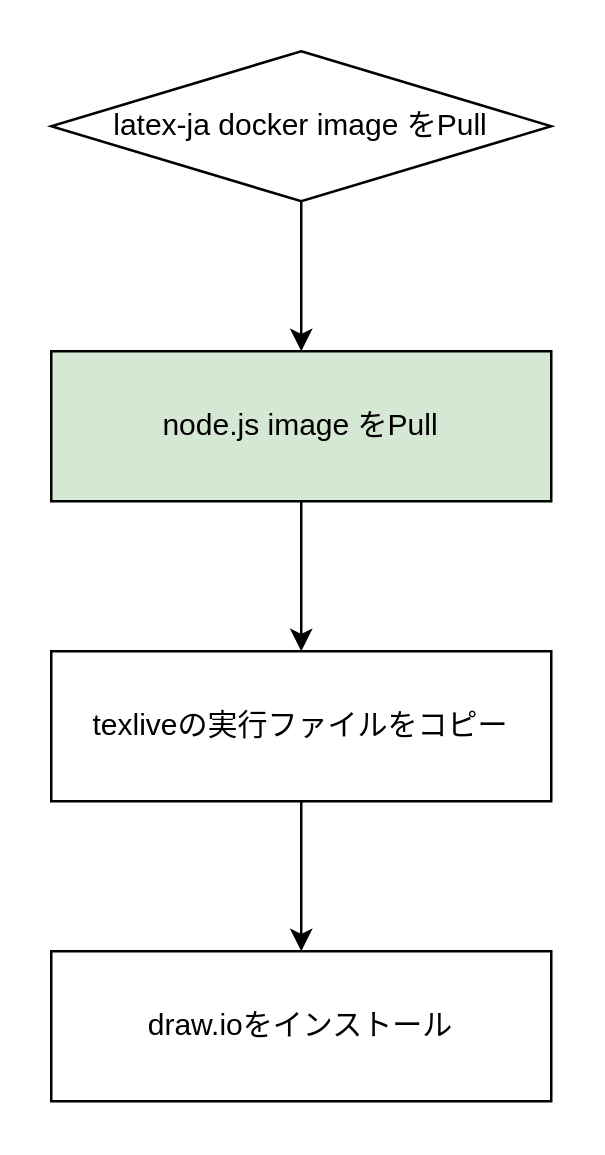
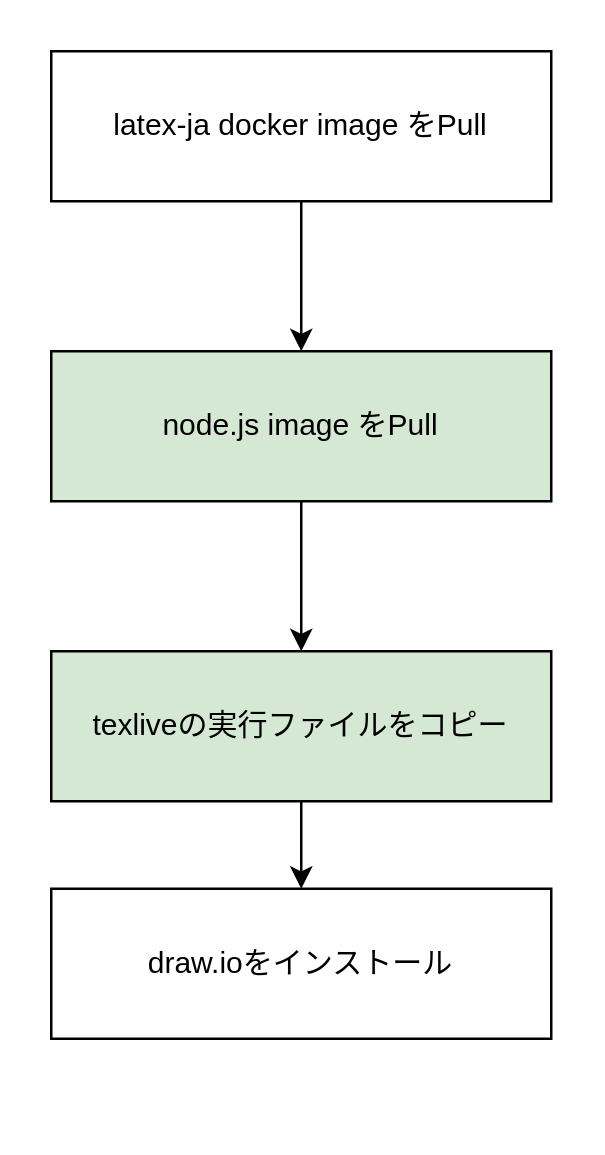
(301, 126) -> (301, 126)
(301, 726) -> (301, 726)
(301, 1026) -> (301, 964)
